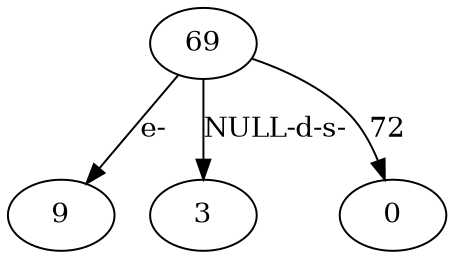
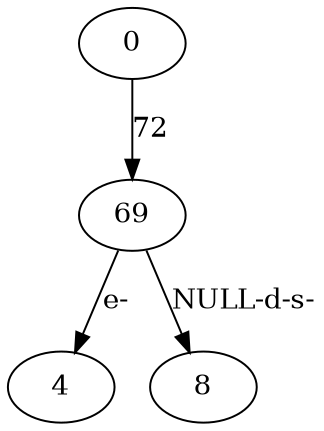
(327, 96) -> (132, 119)
(61, 215) -> (61, 387)
(203, 215) -> (203, 387)
